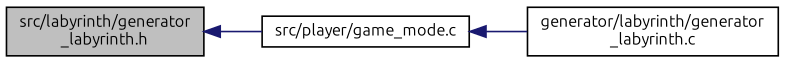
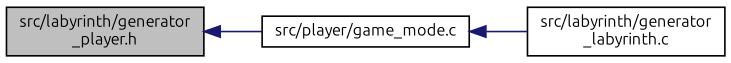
(105, 32) -> (105, 32)
(653, 32) -> (626, 32)
